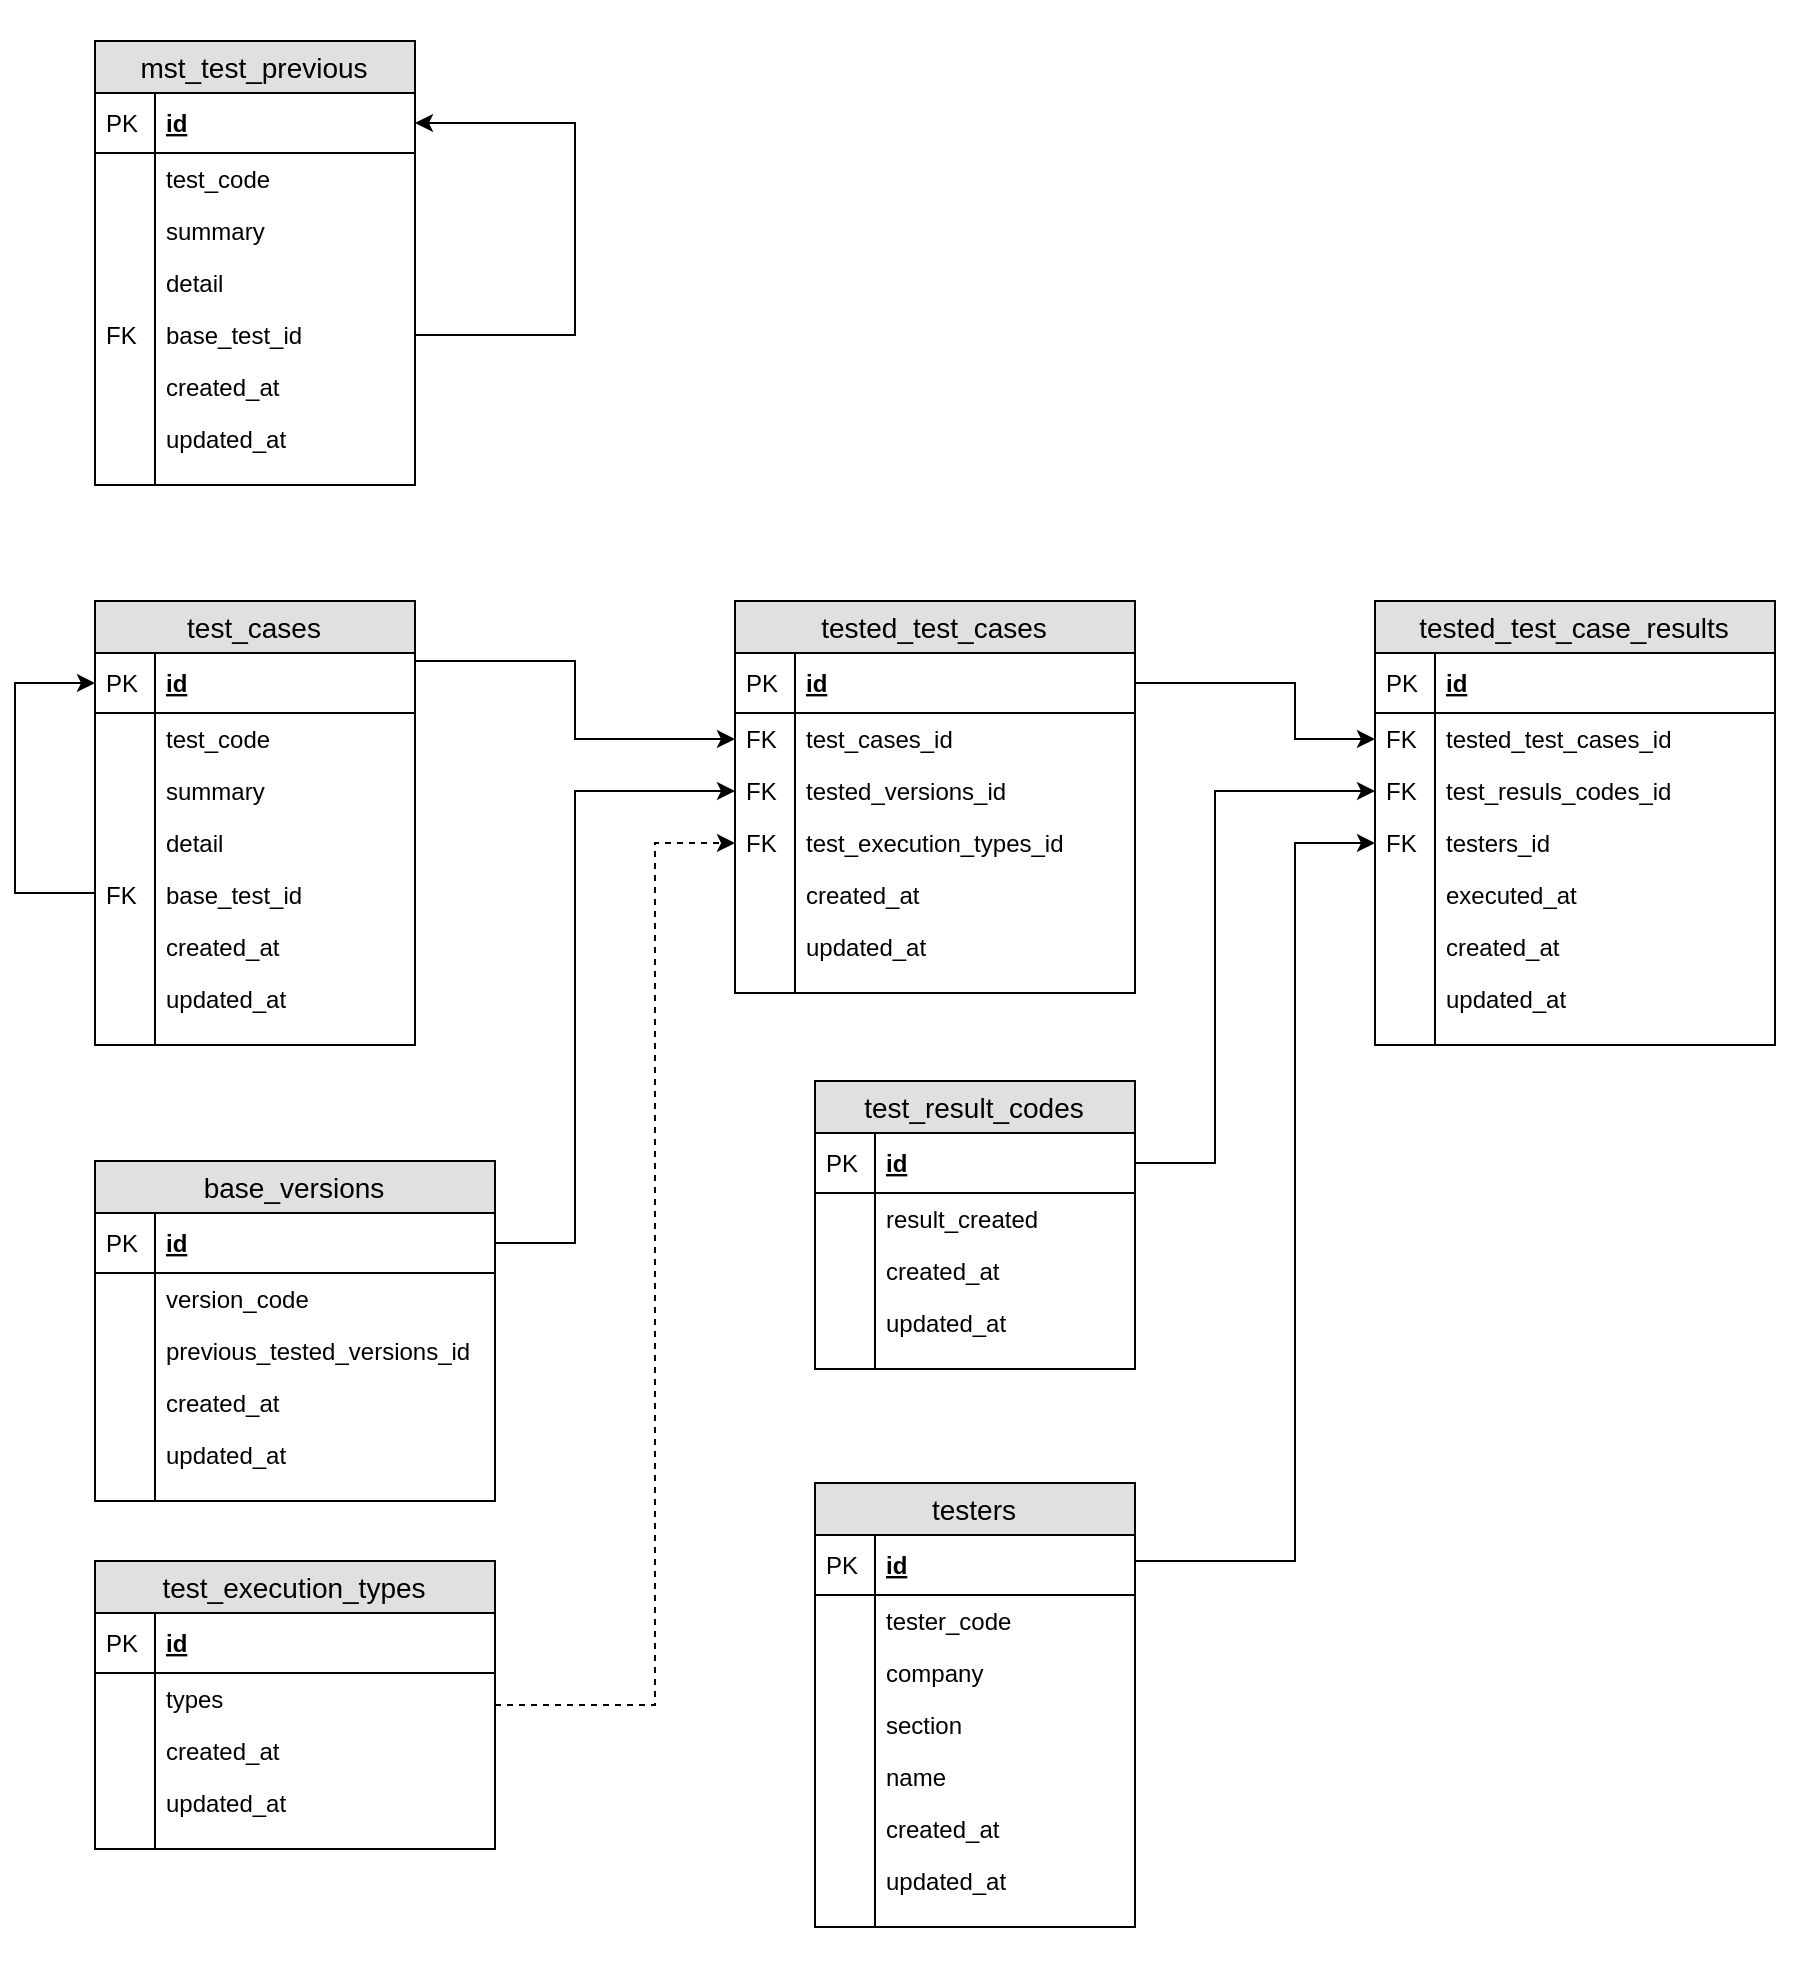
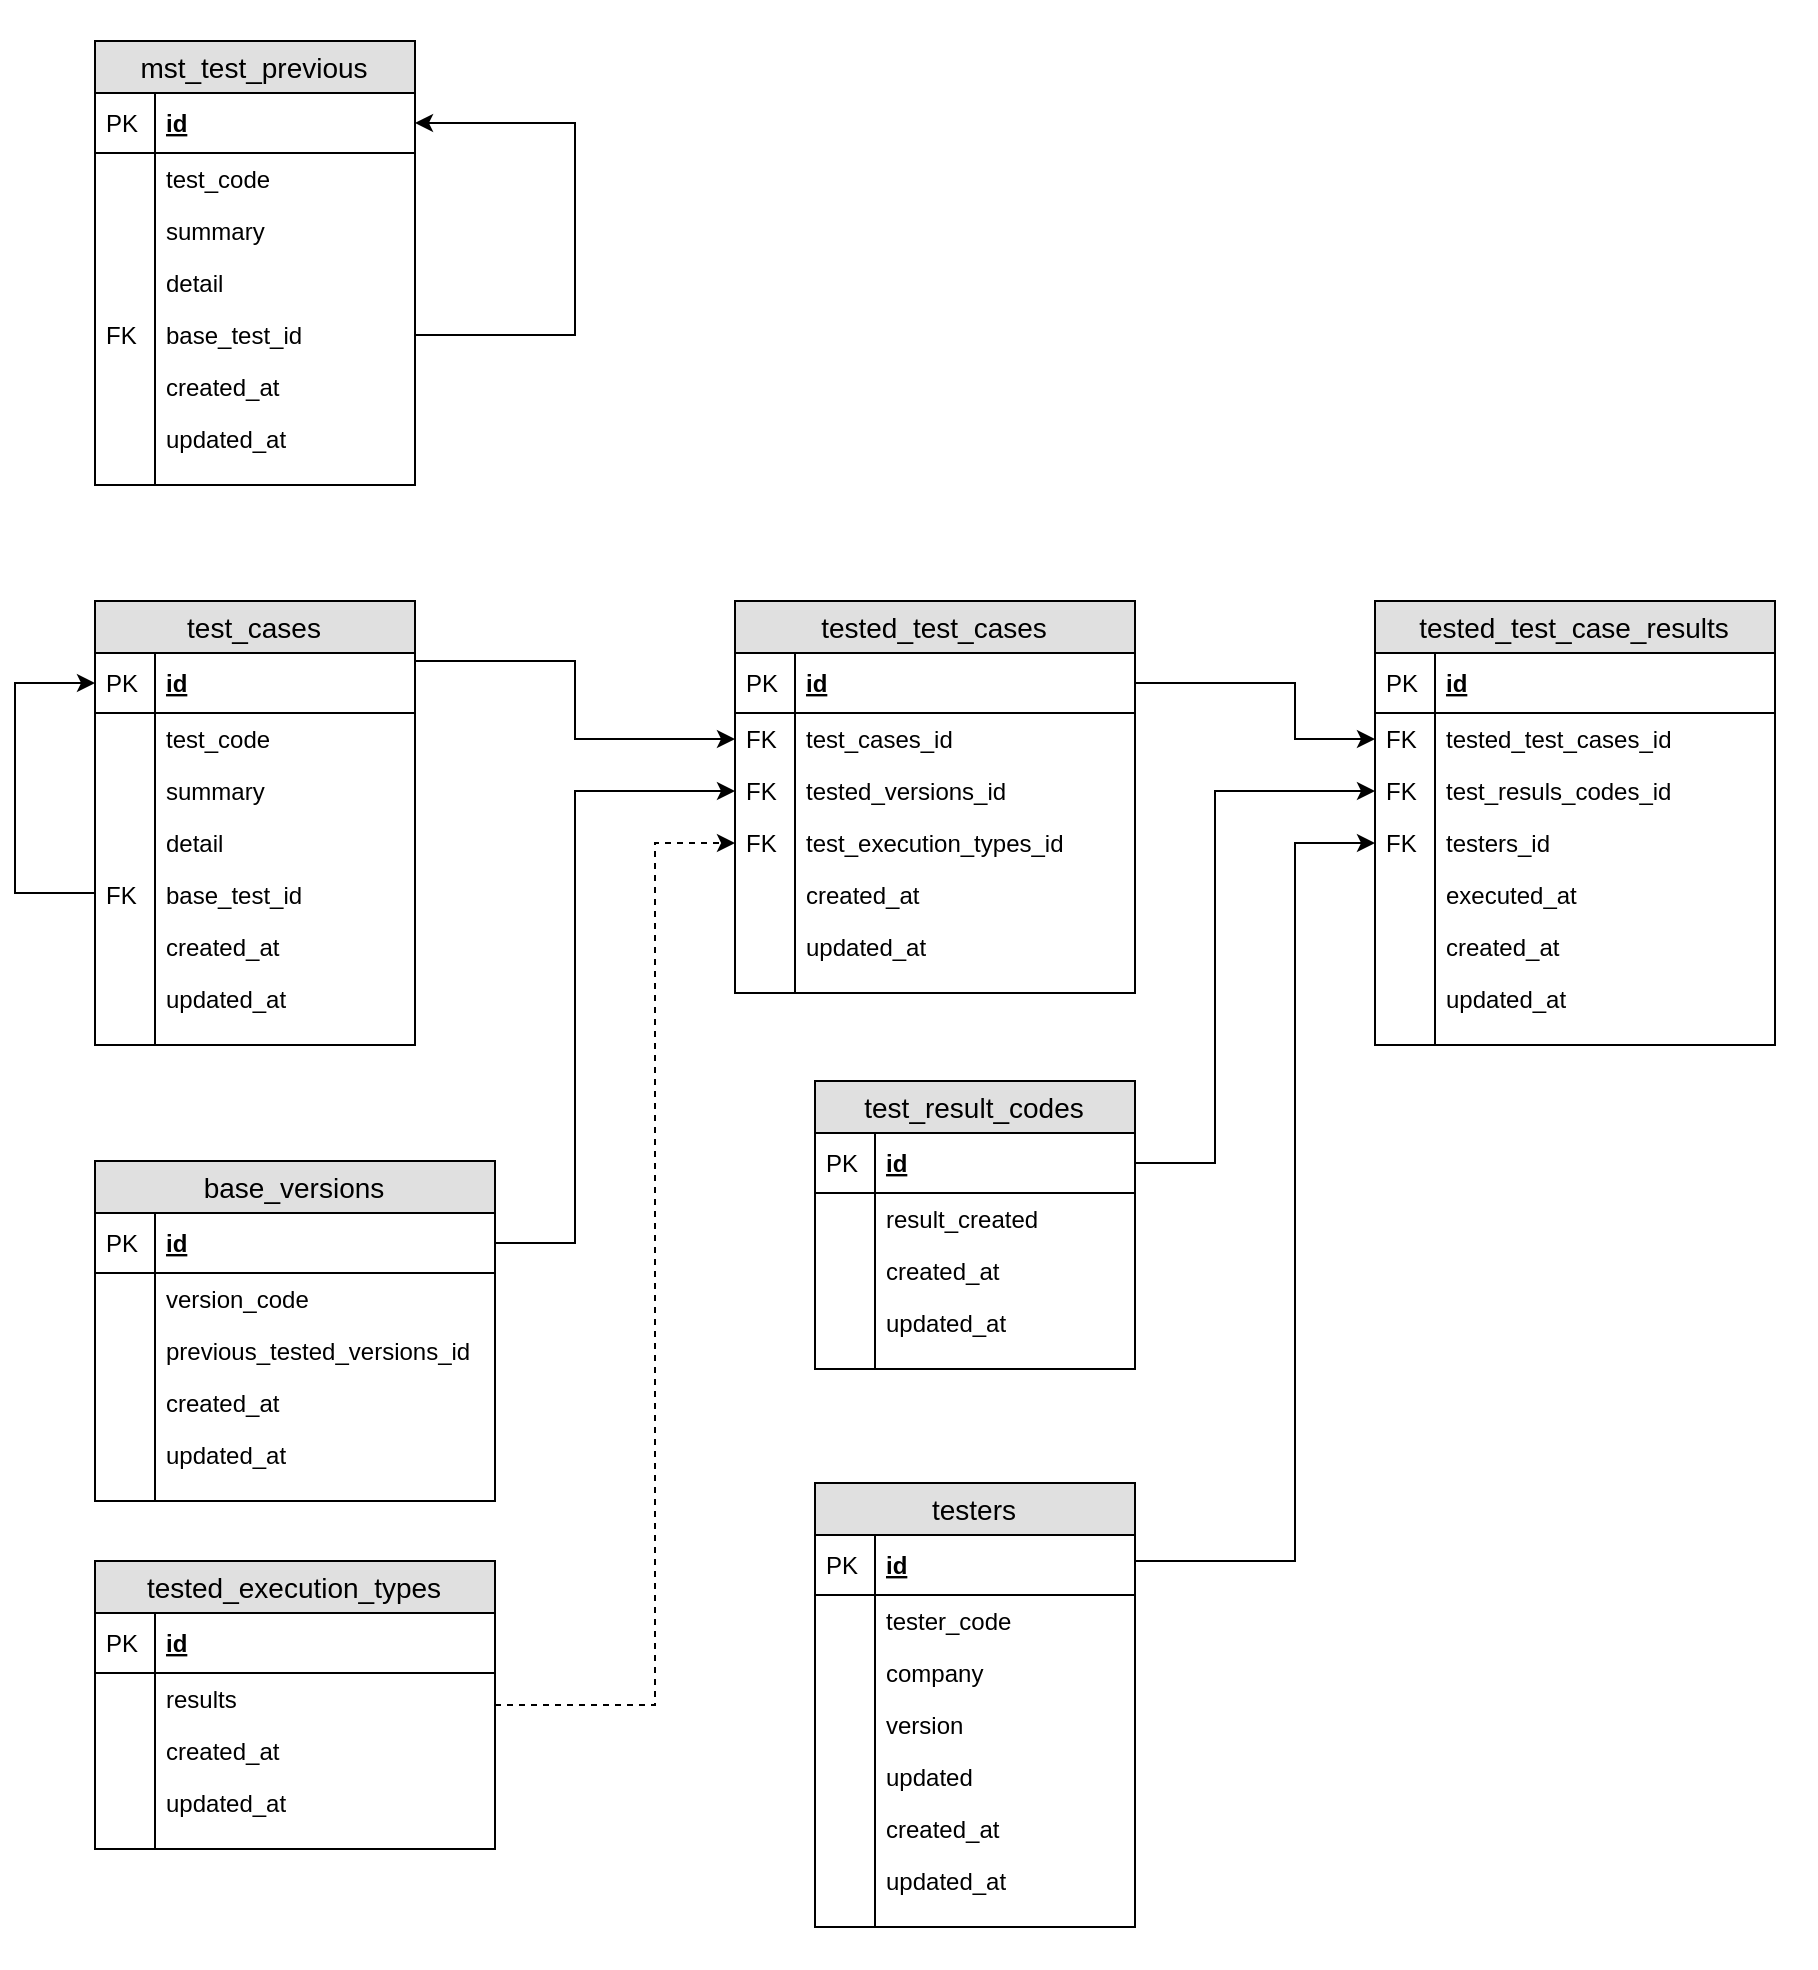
(294, 1589) -> (294, 1589)
(200, 1700) -> (210, 1700)
(930, 1726) -> (930, 1726)
(913, 1778) -> (933, 1778)
